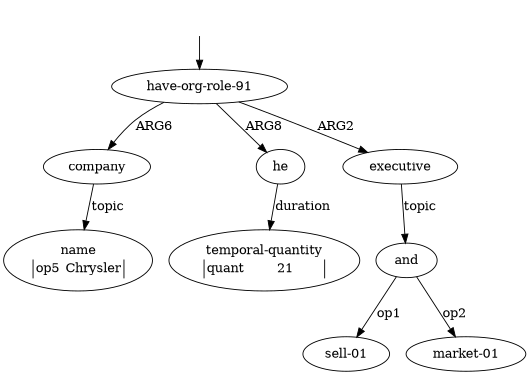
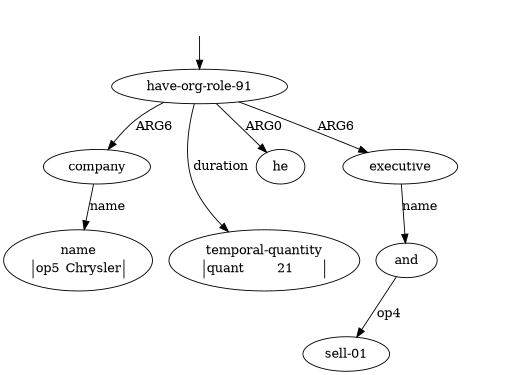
(264, 127) -> (264, 127)
(336, 127) -> (336, 127)
(274, 202) -> (189, 169)
(108, 207) -> (108, 207)
(420, 207) -> (420, 207)
(389, 314) -> (389, 314)
(466, 354) -> none
